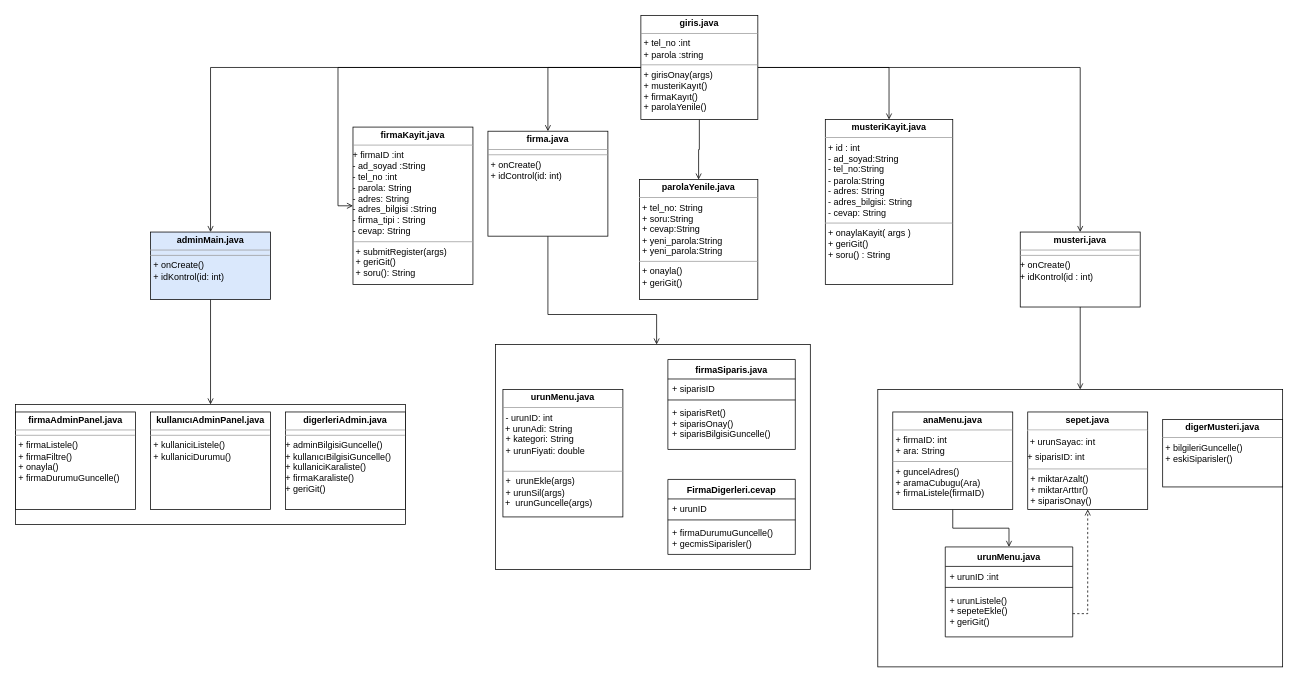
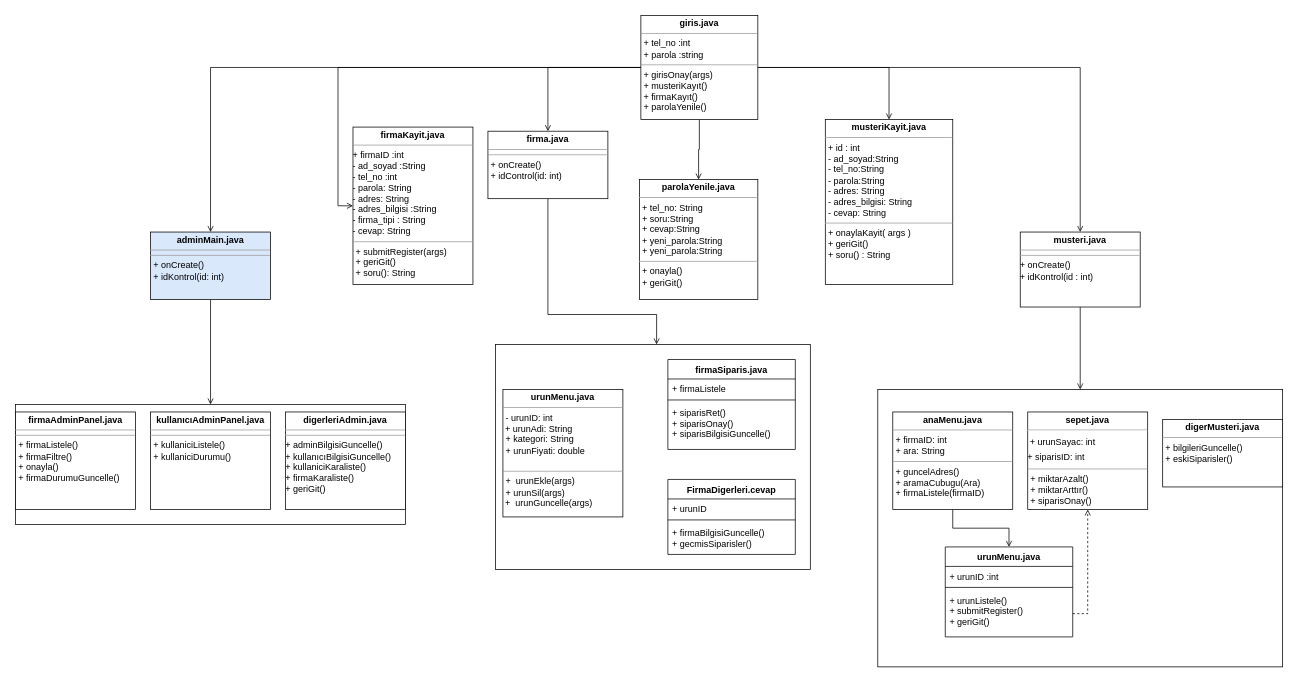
(548, 184) -> (548, 165)
(696, 389) -> (703, 389)
(725, 533) -> (723, 533)
(984, 601) -> (984, 601)
